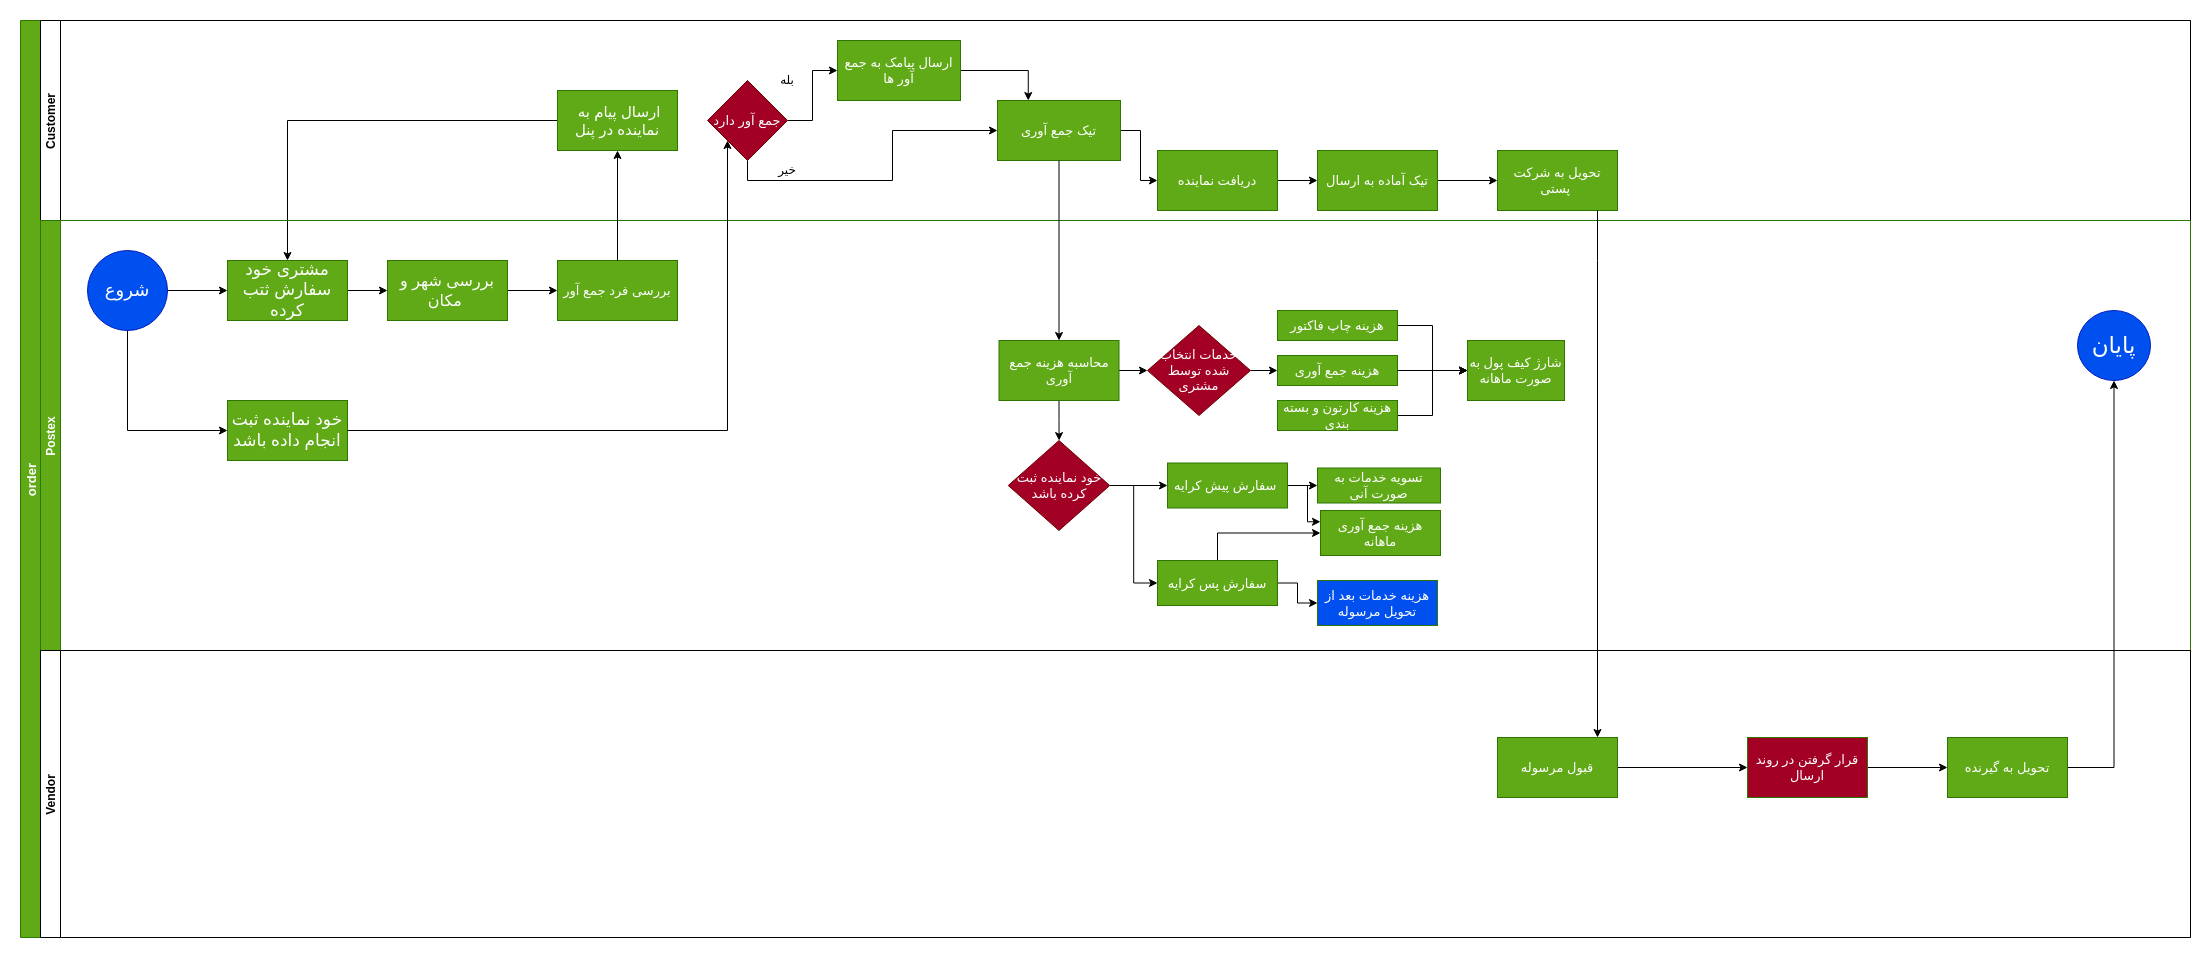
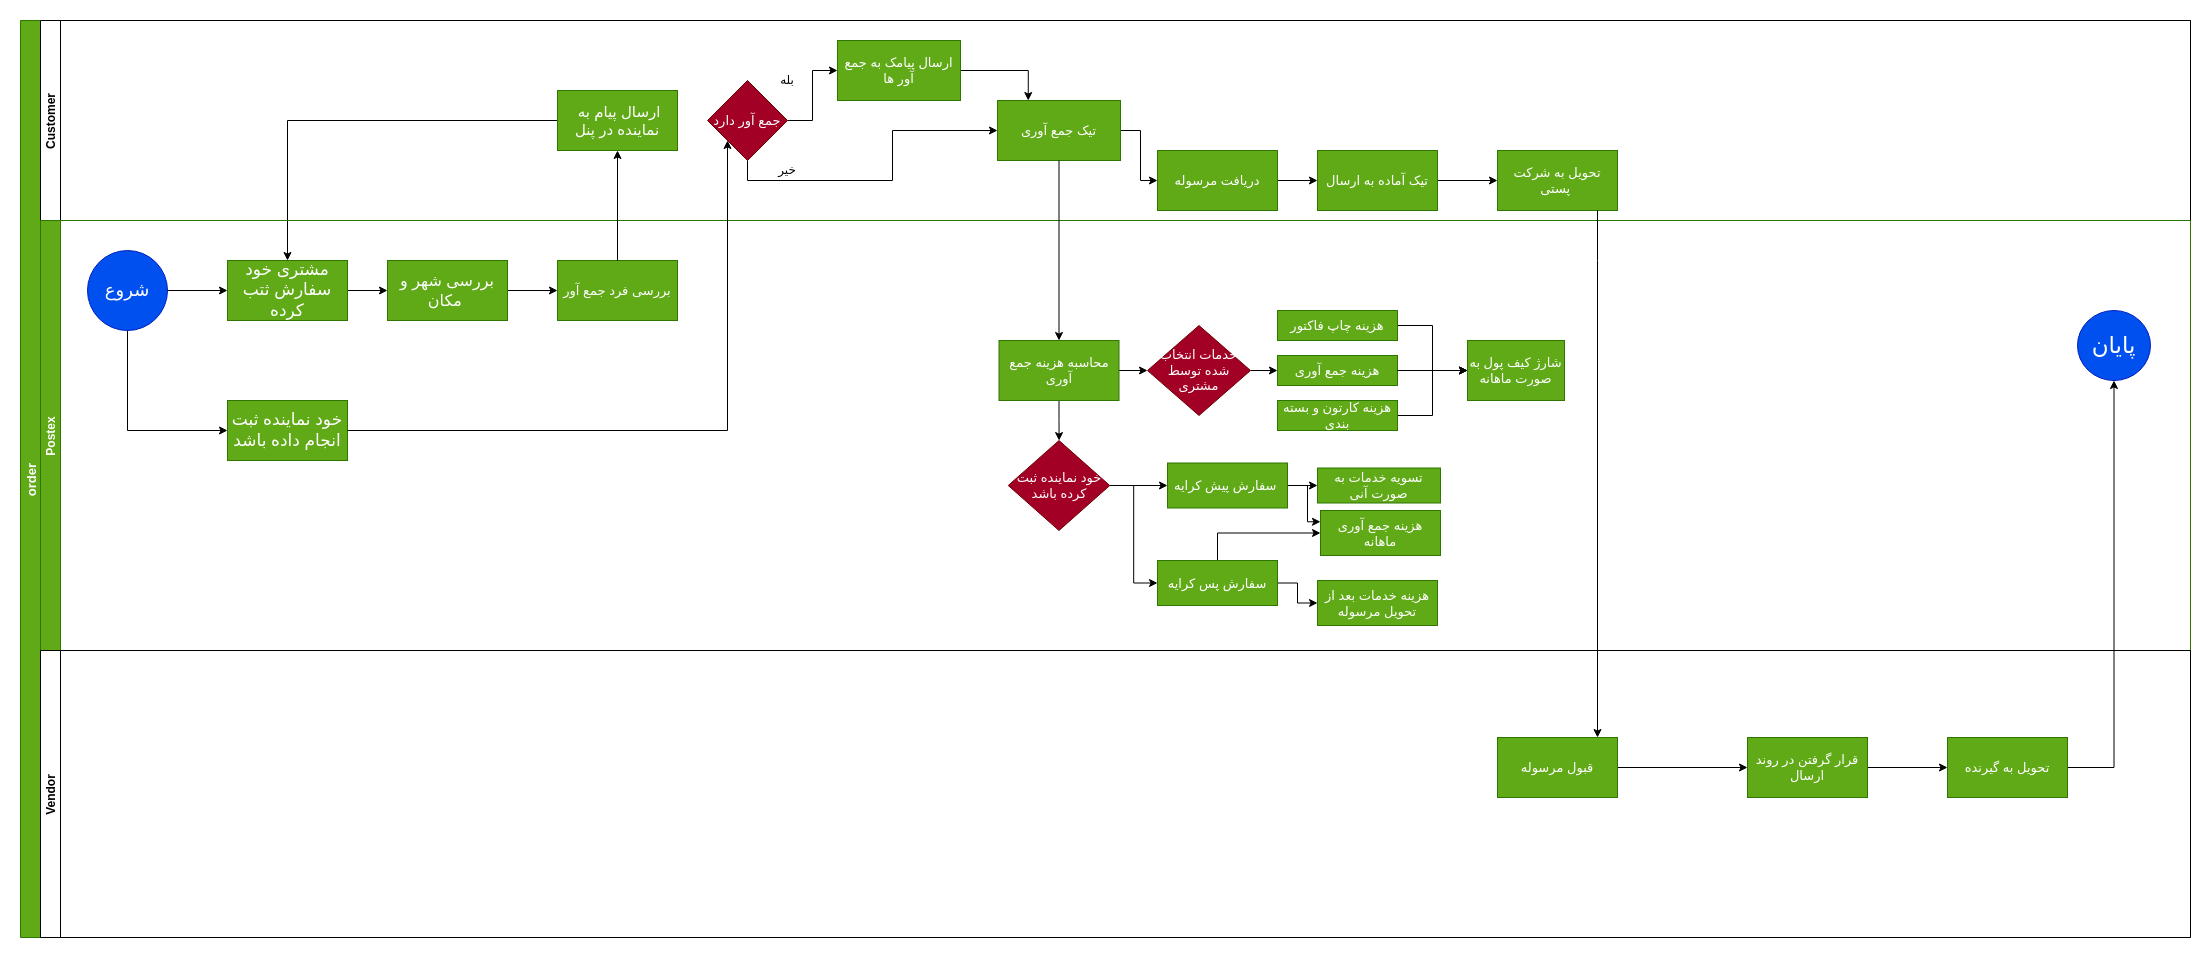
(1218, 181) -> (1218, 181)
(1378, 603) -> (1378, 603)
(1808, 768) -> (1808, 768)
